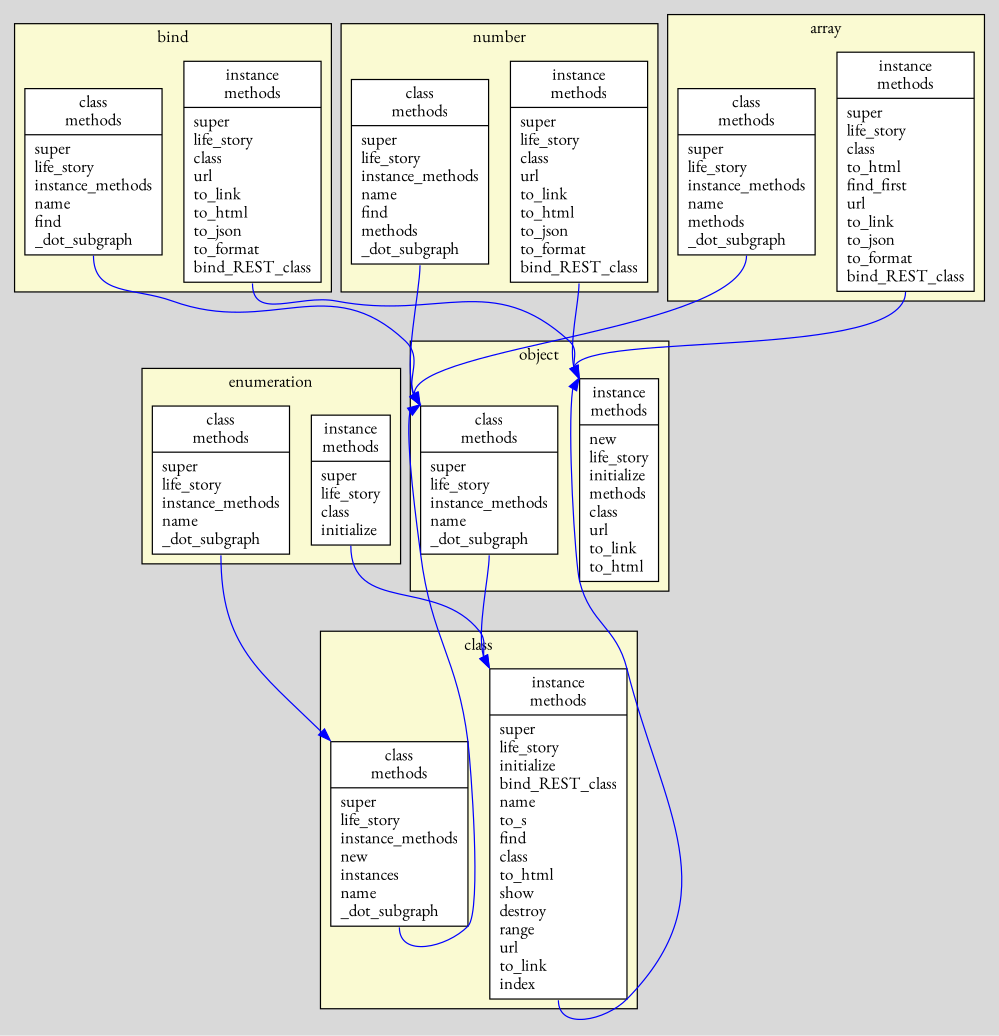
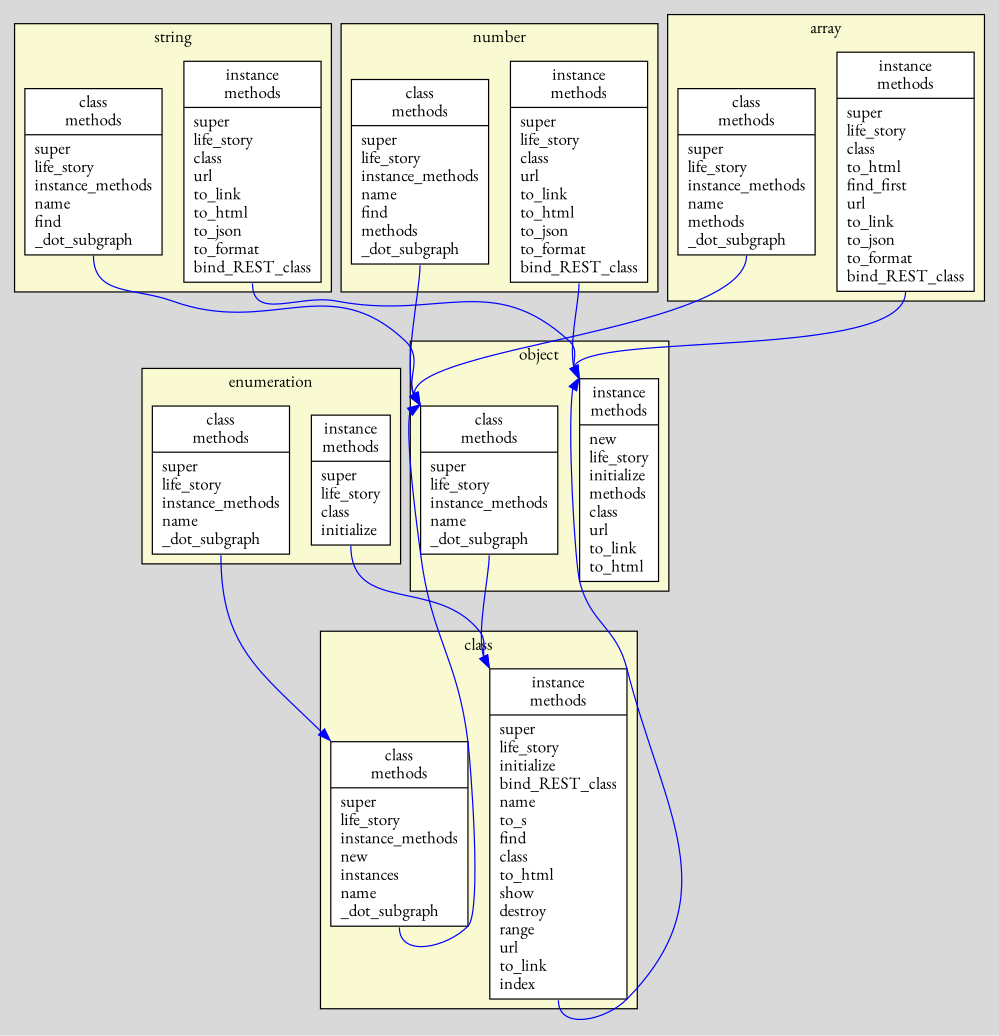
(173, 38) -> (173, 38)
